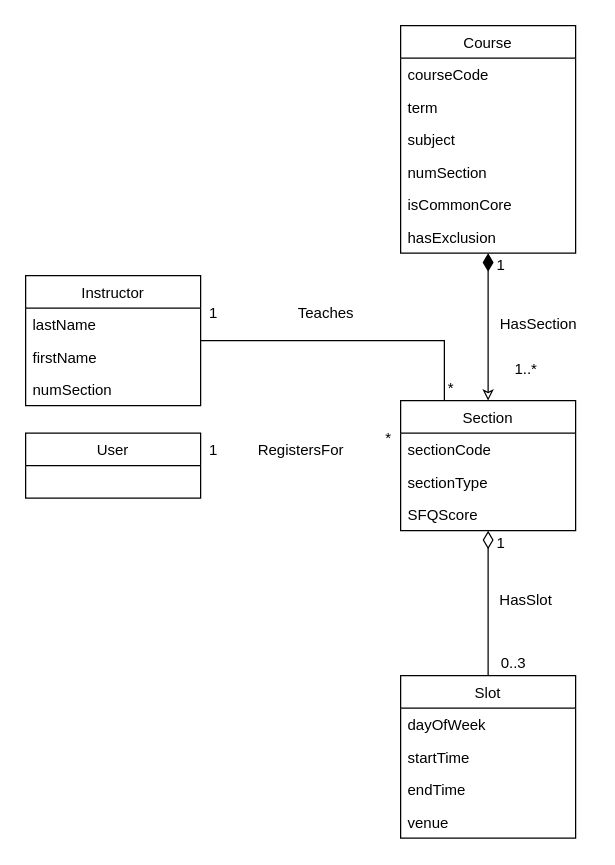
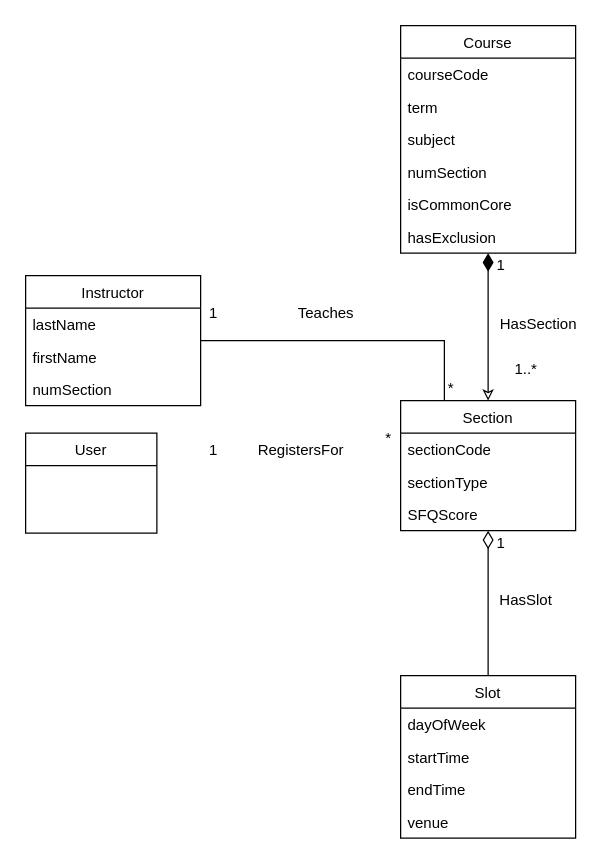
(113, 466) -> (91, 483)
(513, 663) -> none
